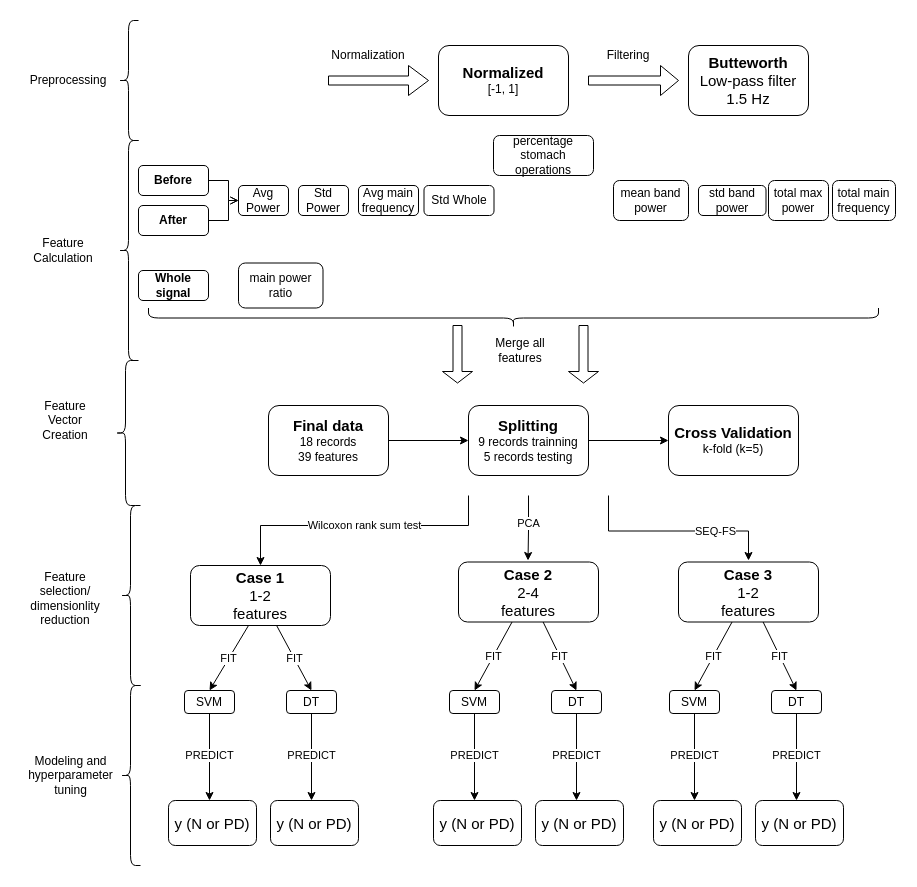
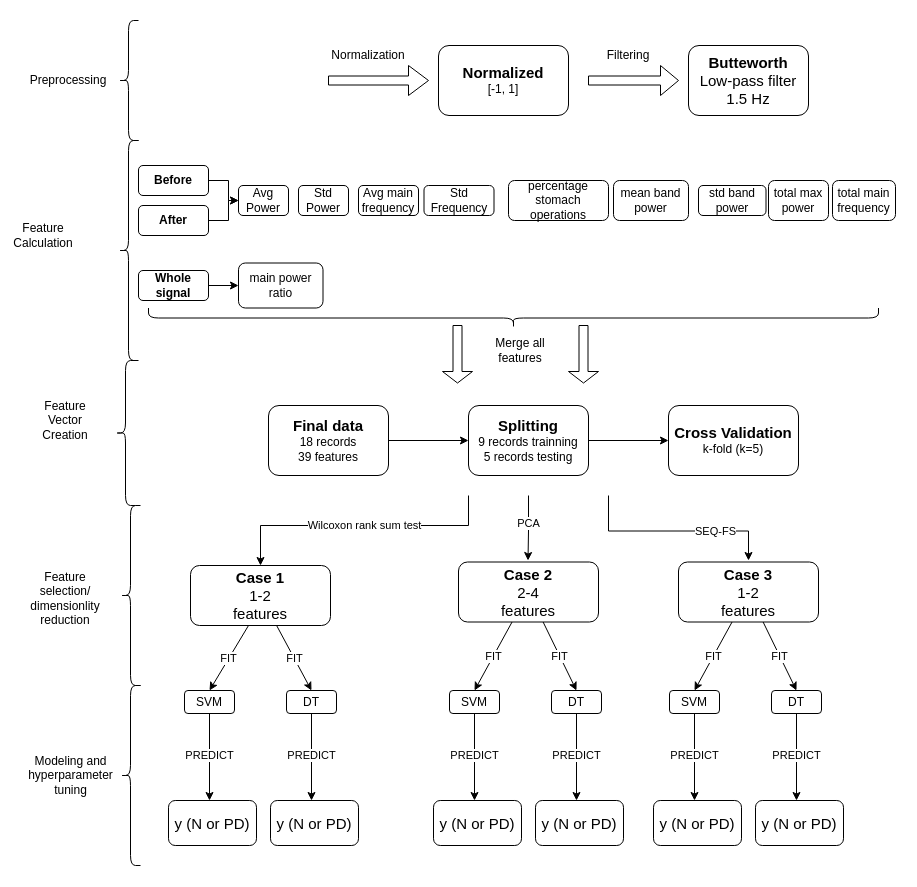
(544, 156) -> (559, 201)
(229, 197) -> (229, 197)
(460, 201) -> (460, 201)
(64, 251) -> (44, 236)
none -> (228, 286)
